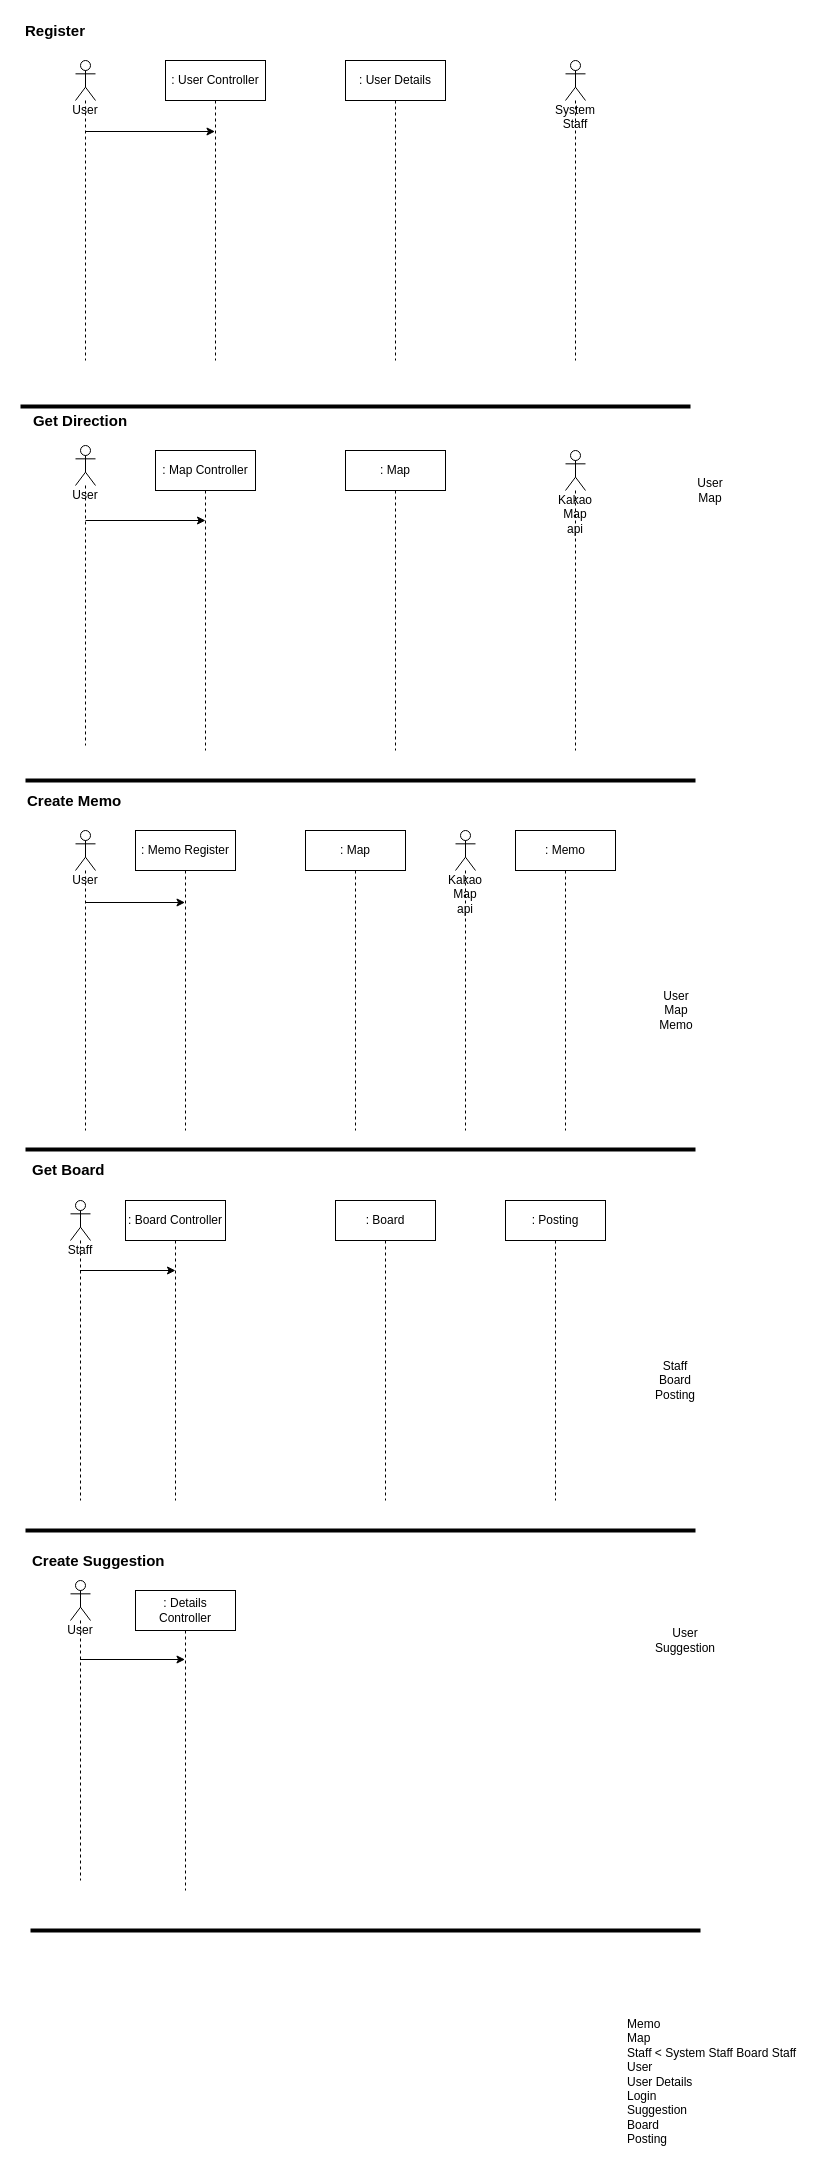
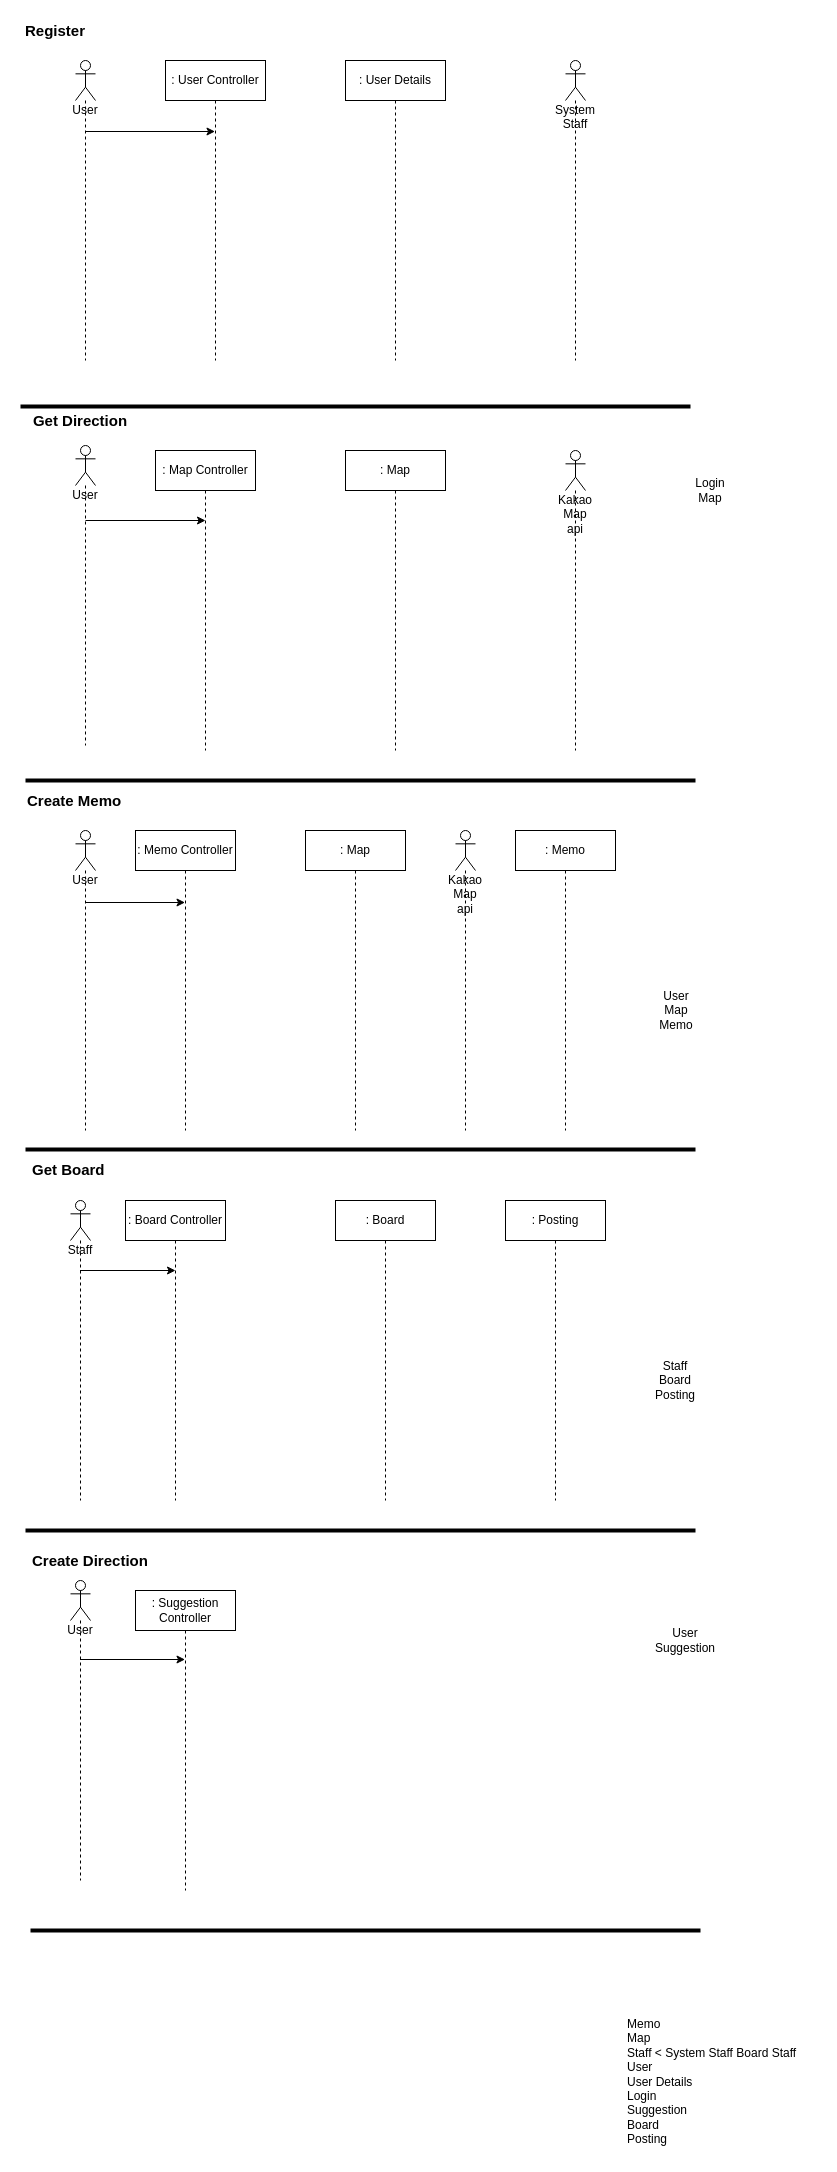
(711, 491) -> (711, 491)
(186, 851) -> (186, 851)
(87, 1561) -> (82, 1561)
(186, 1611) -> (186, 1611)
